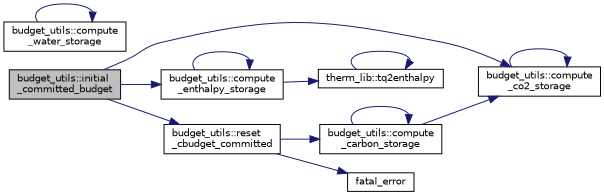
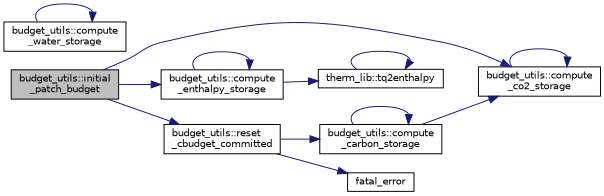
(65, 84) -> (65, 84)
